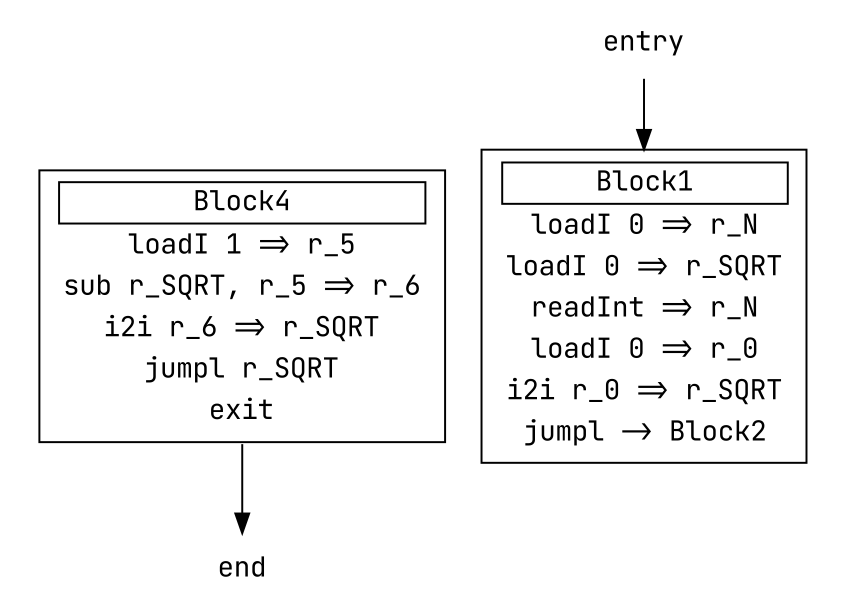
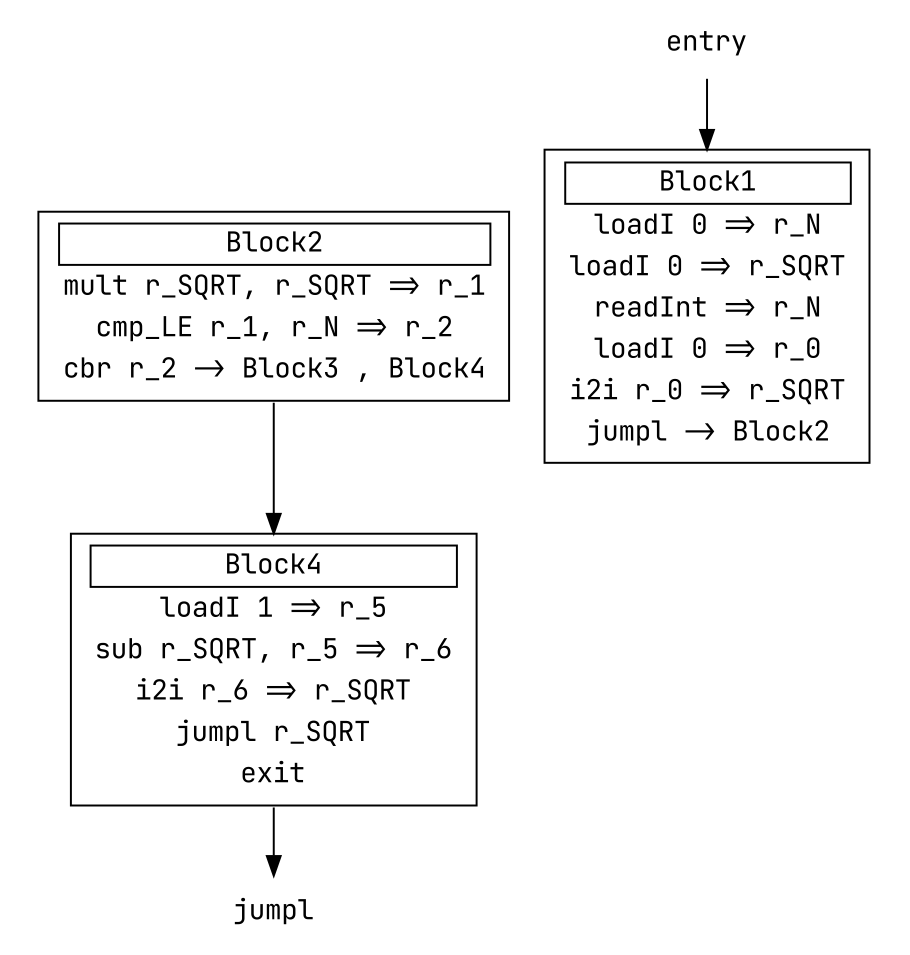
none -> (274, 306)
(242, 569) -> (274, 912)
